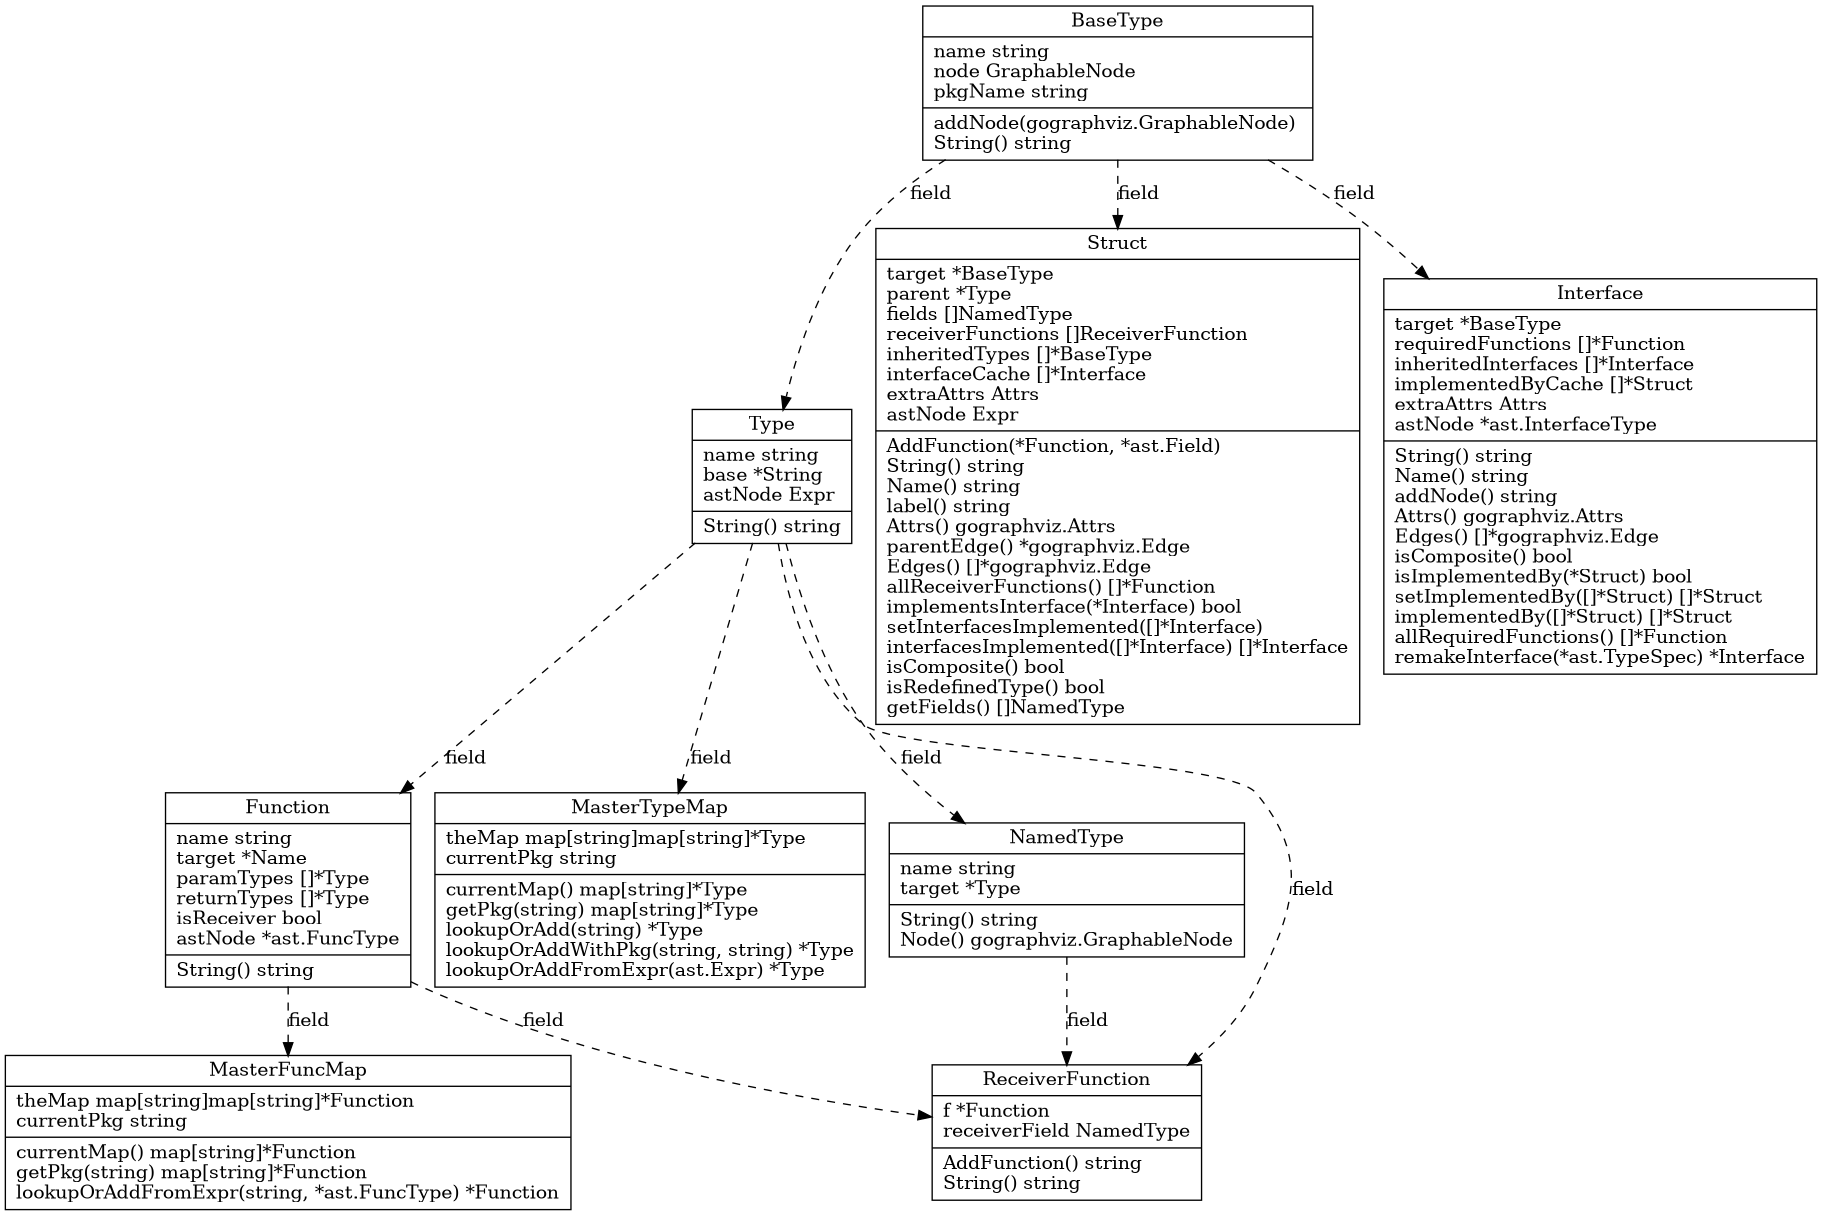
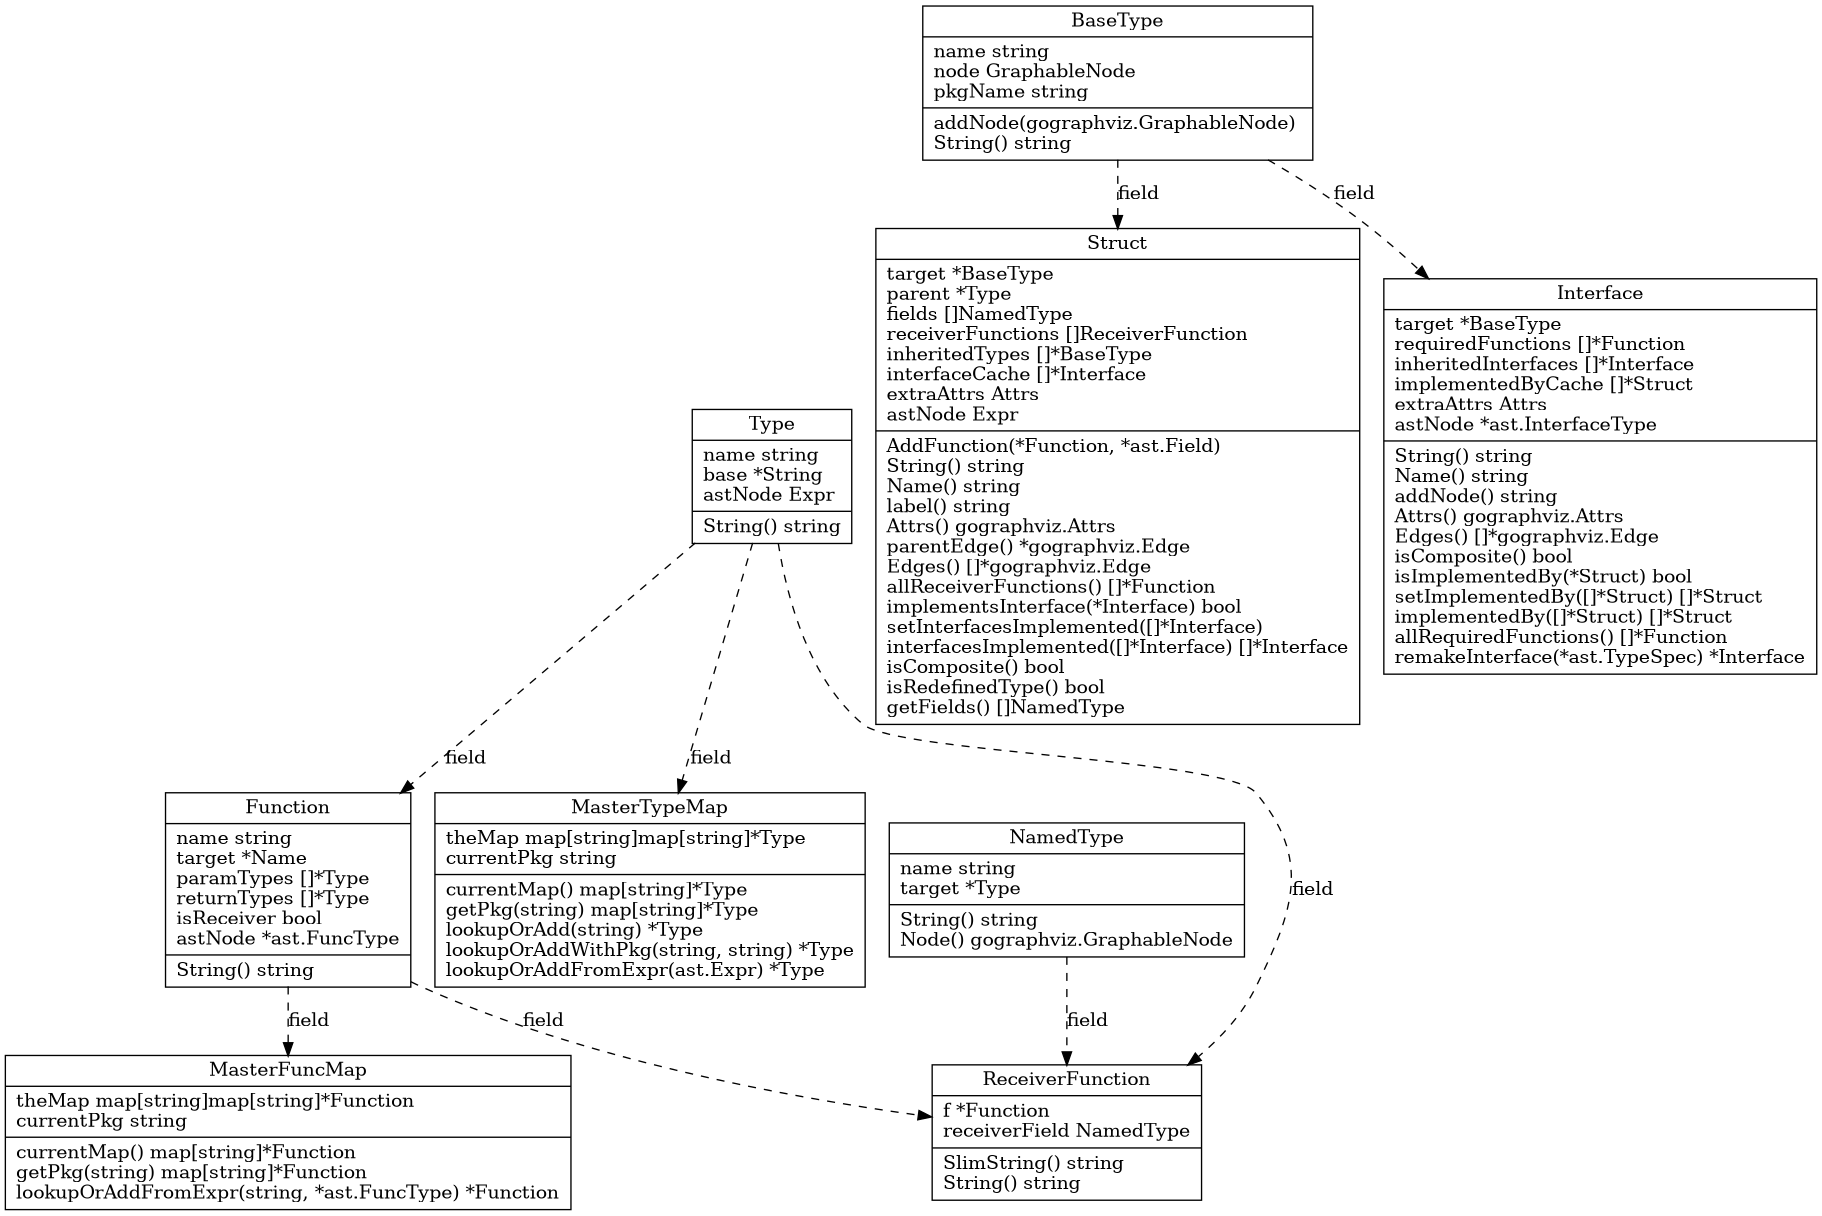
(840, 260) -> none
(837, 681) -> none
(1043, 1163) -> (1034, 1163)
